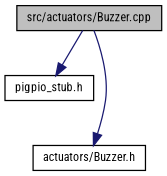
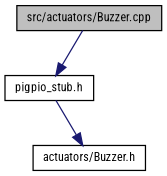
(106, 82) -> (66, 118)
